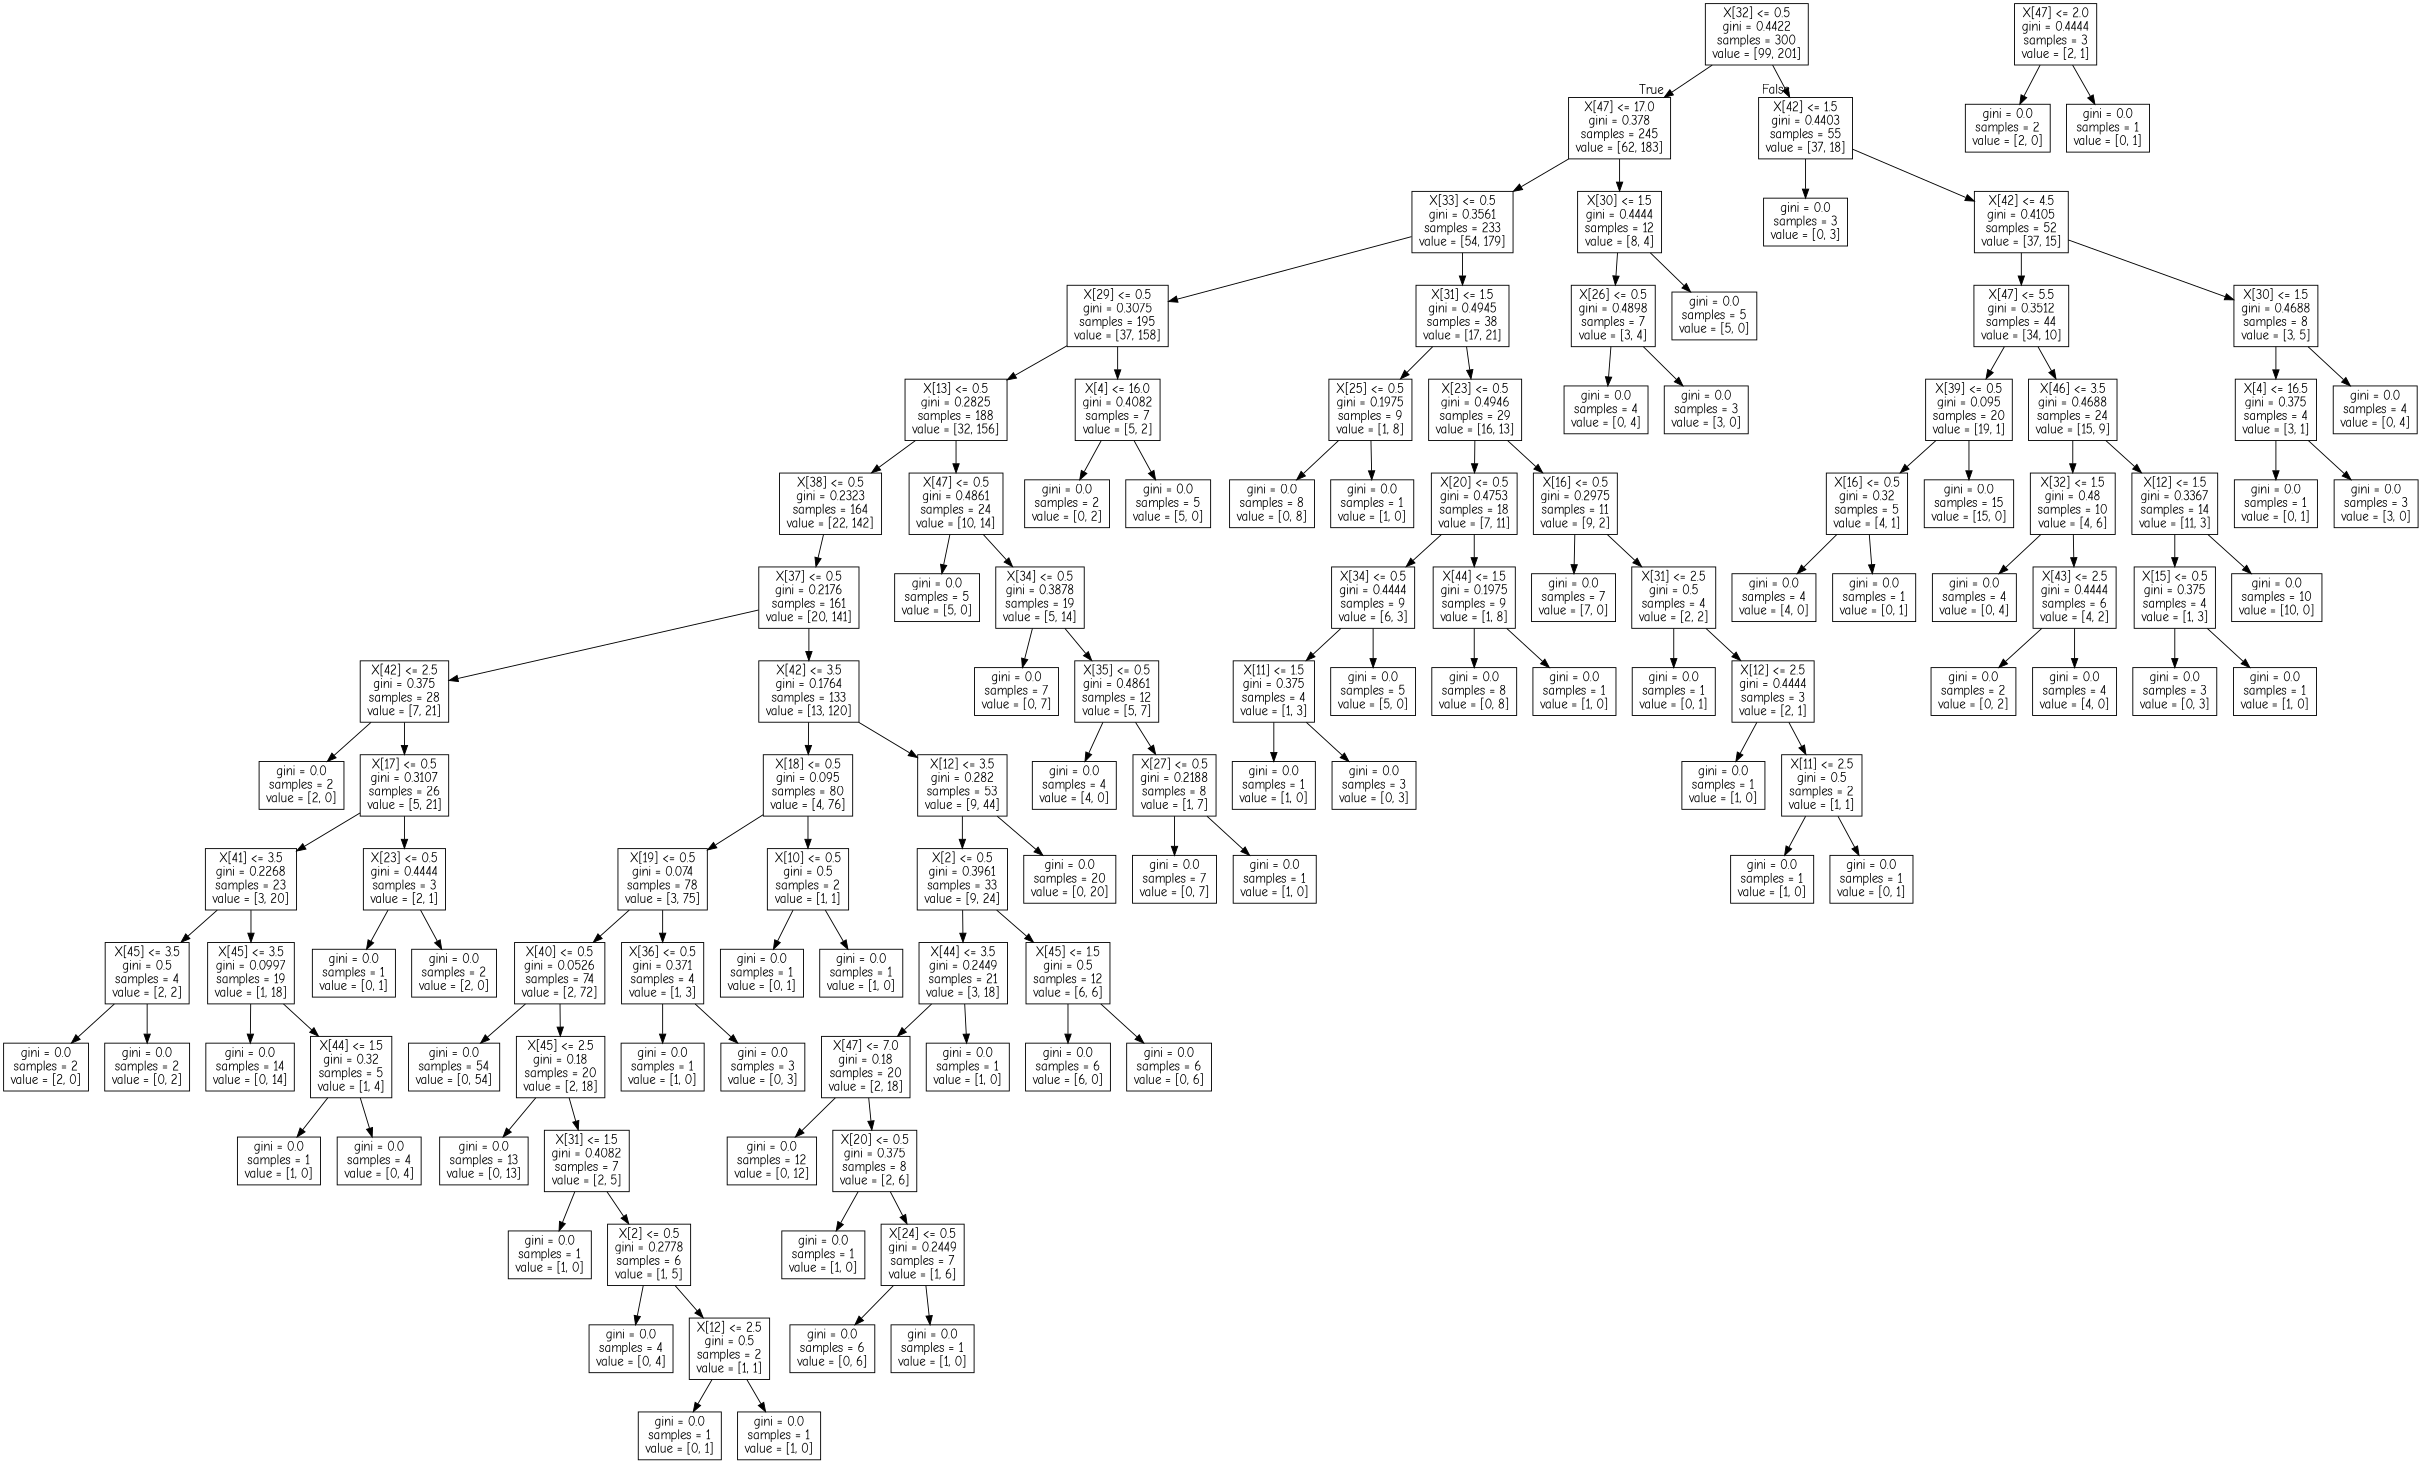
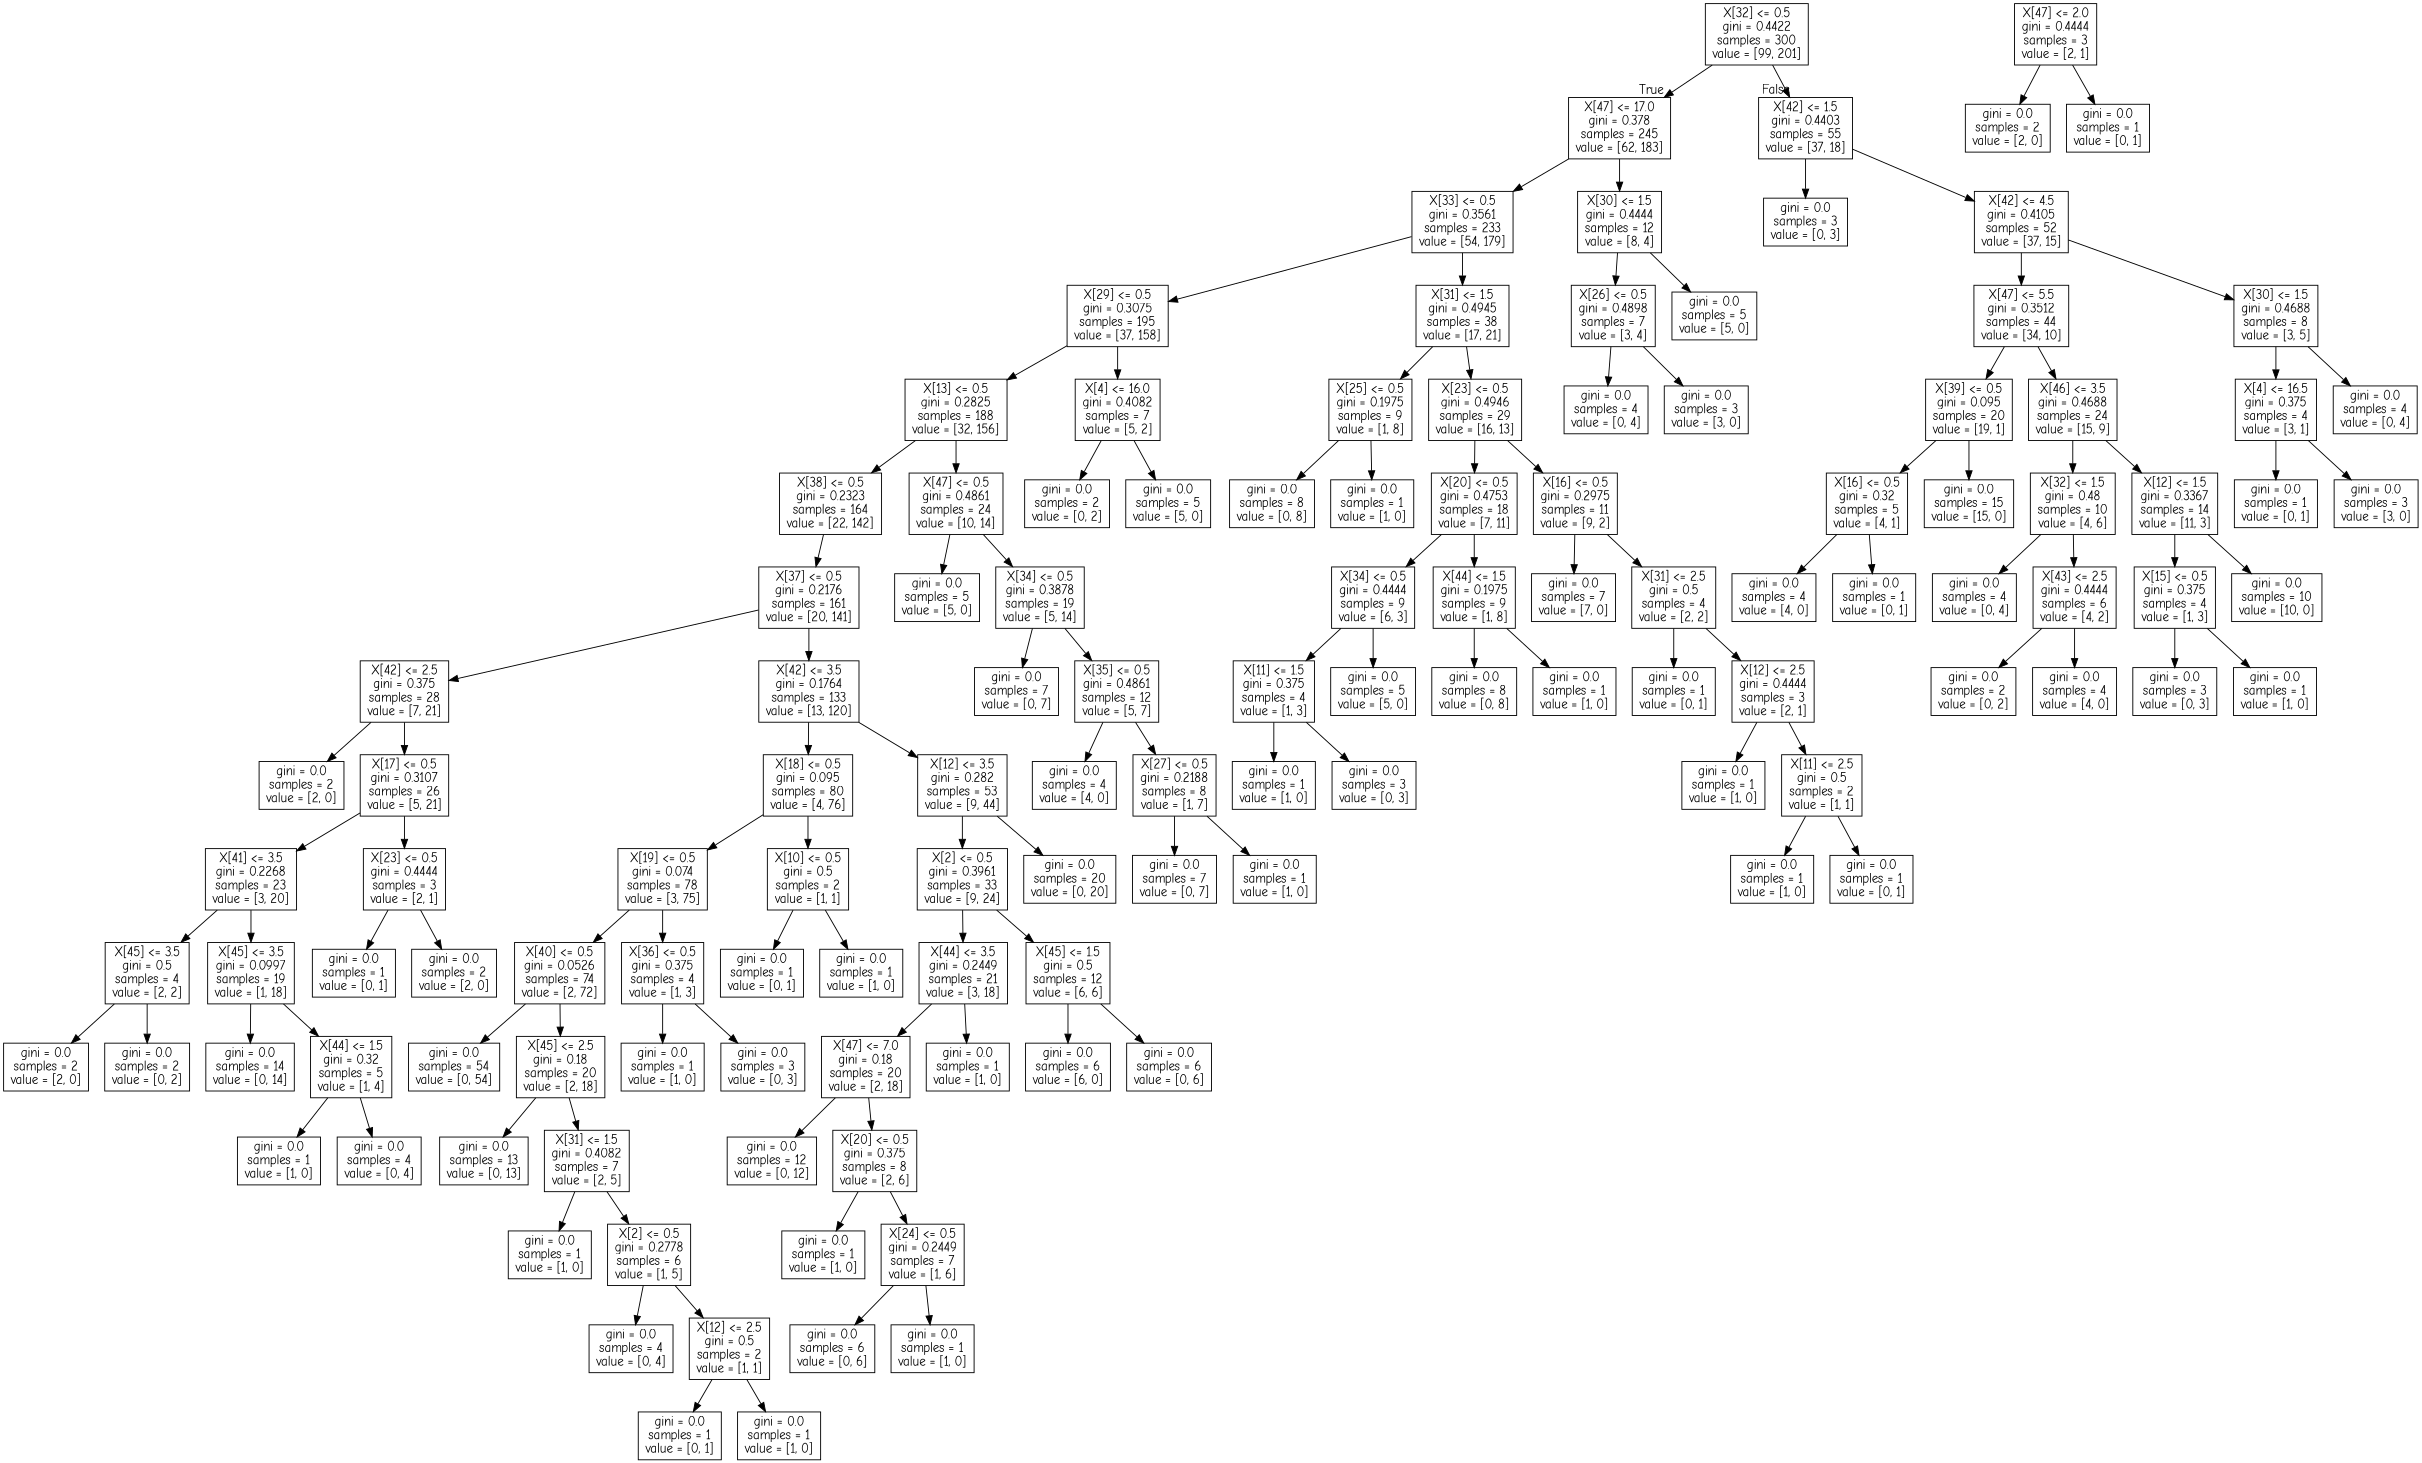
(663, 973) -> (663, 973)
